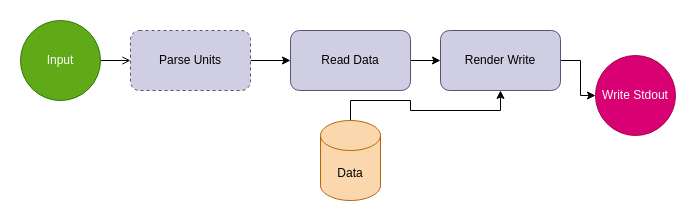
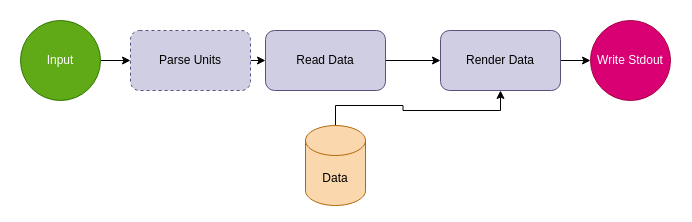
(124, 61) -> (122, 61)
(351, 61) -> (326, 61)
(501, 61) -> (501, 61)
(636, 96) -> (631, 61)
(351, 161) -> (336, 166)
